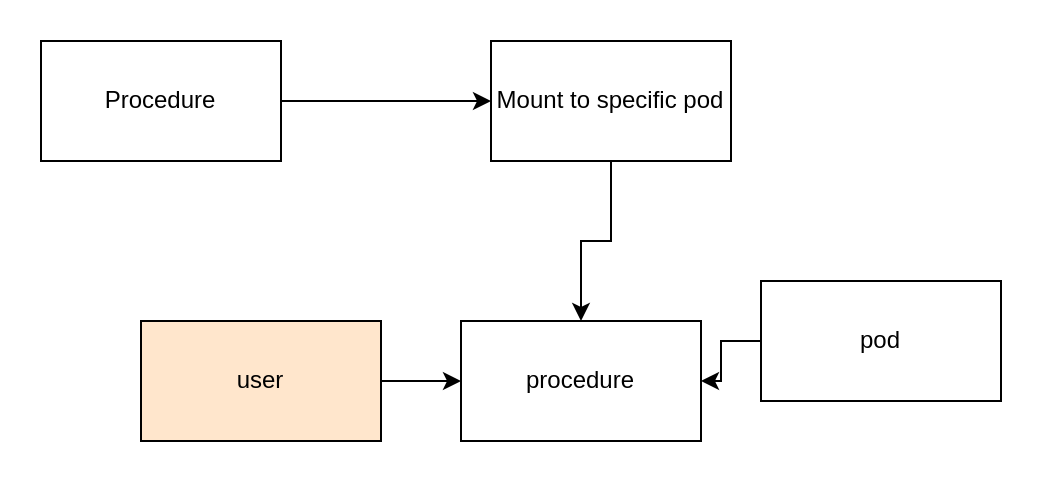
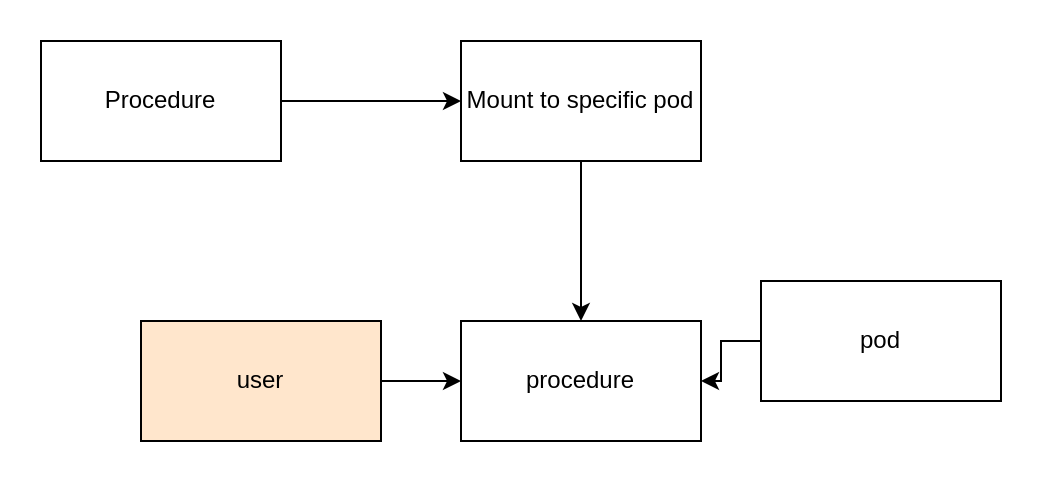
(611, 101) -> (581, 101)
